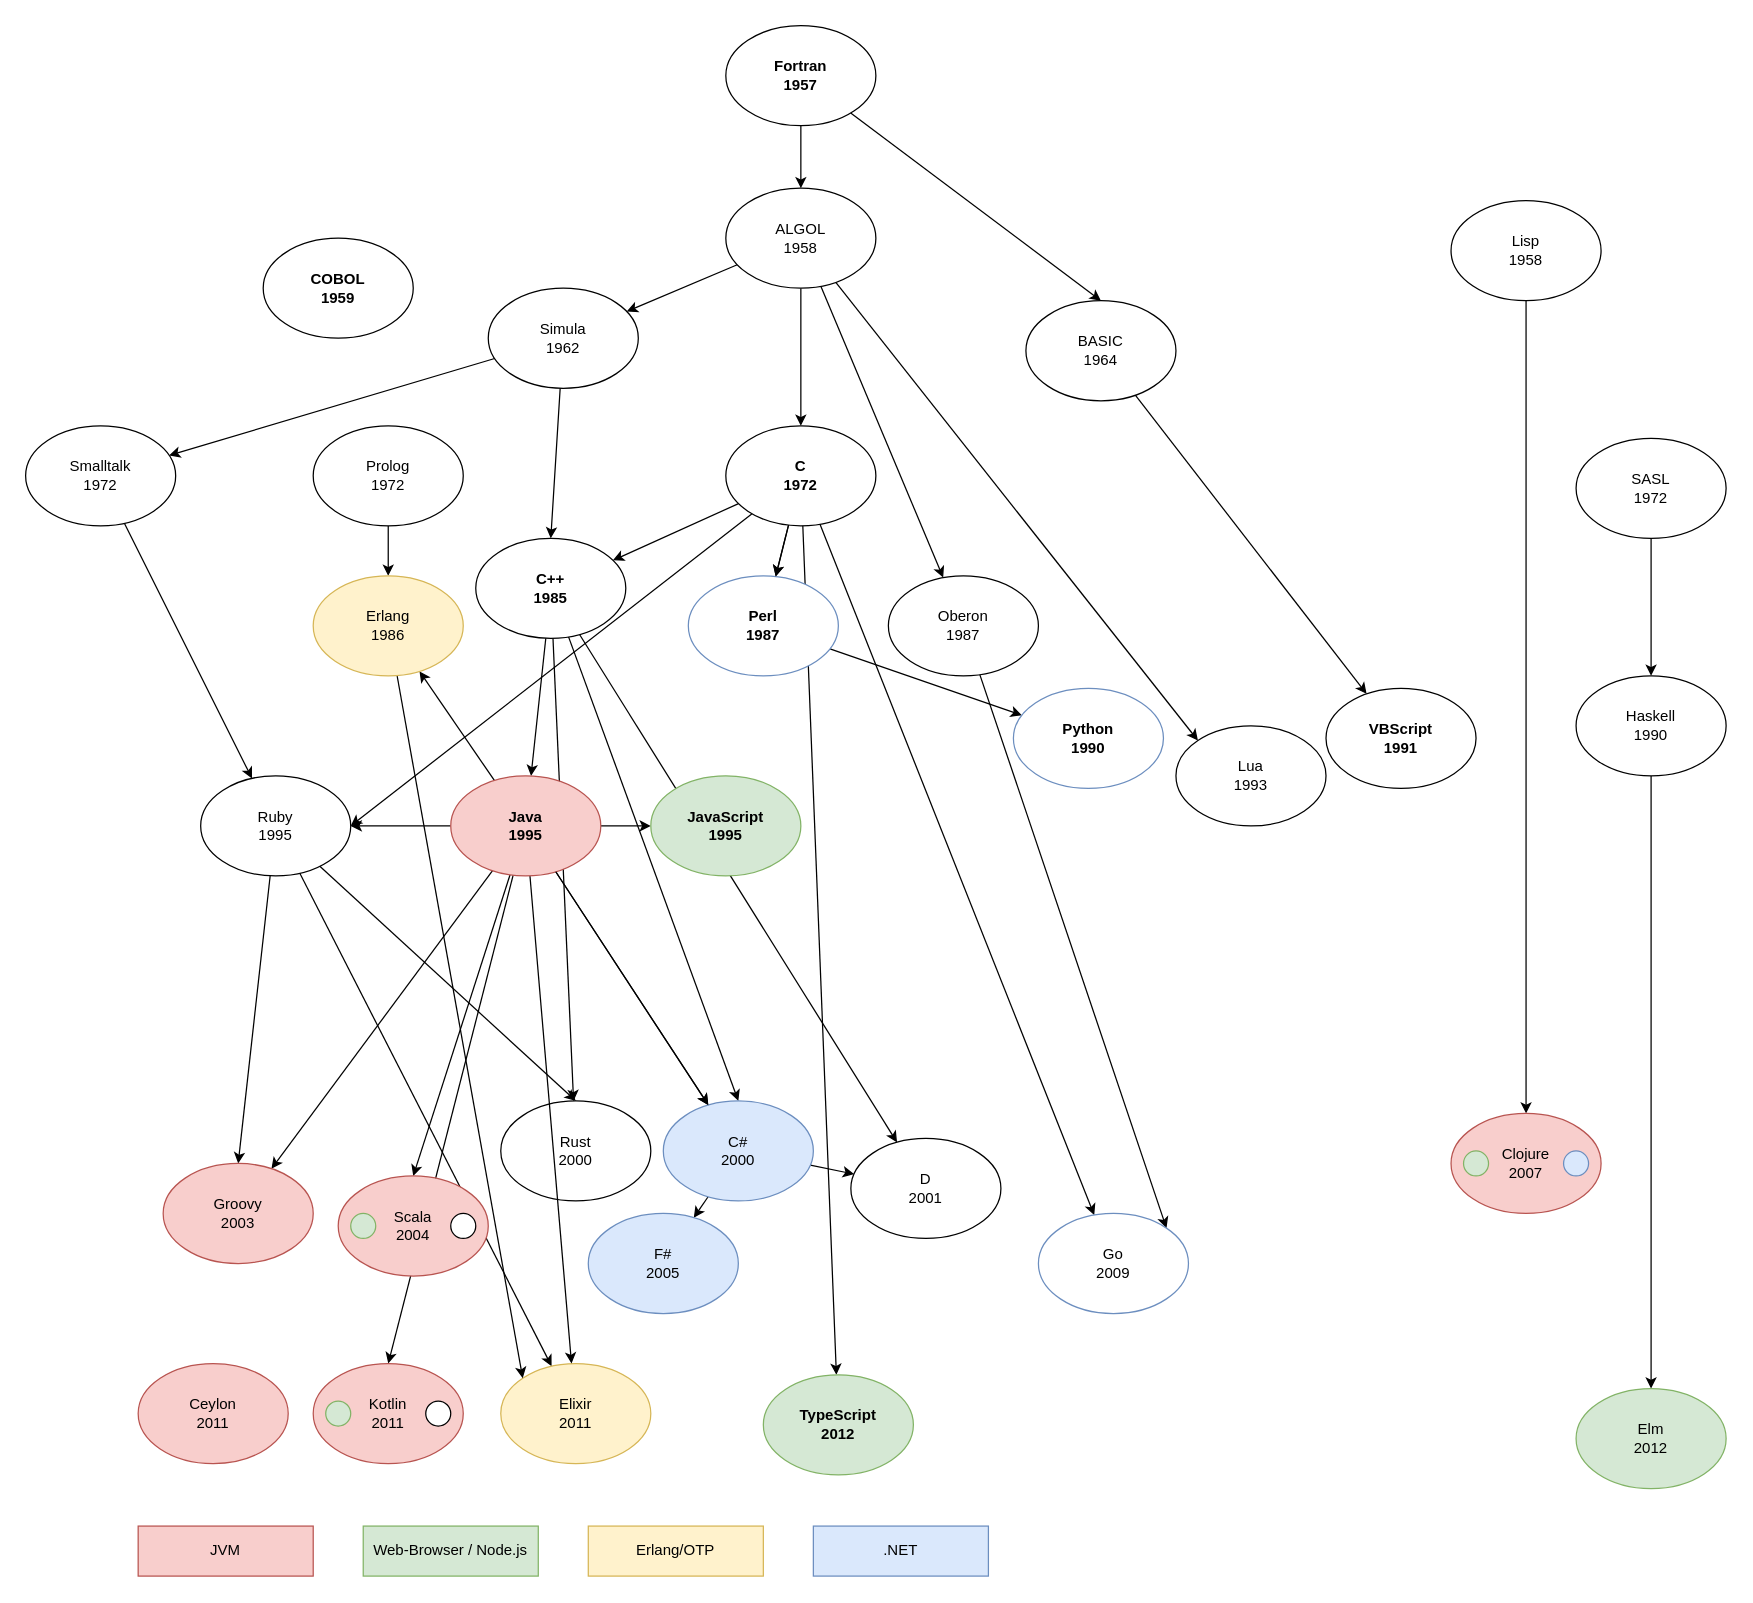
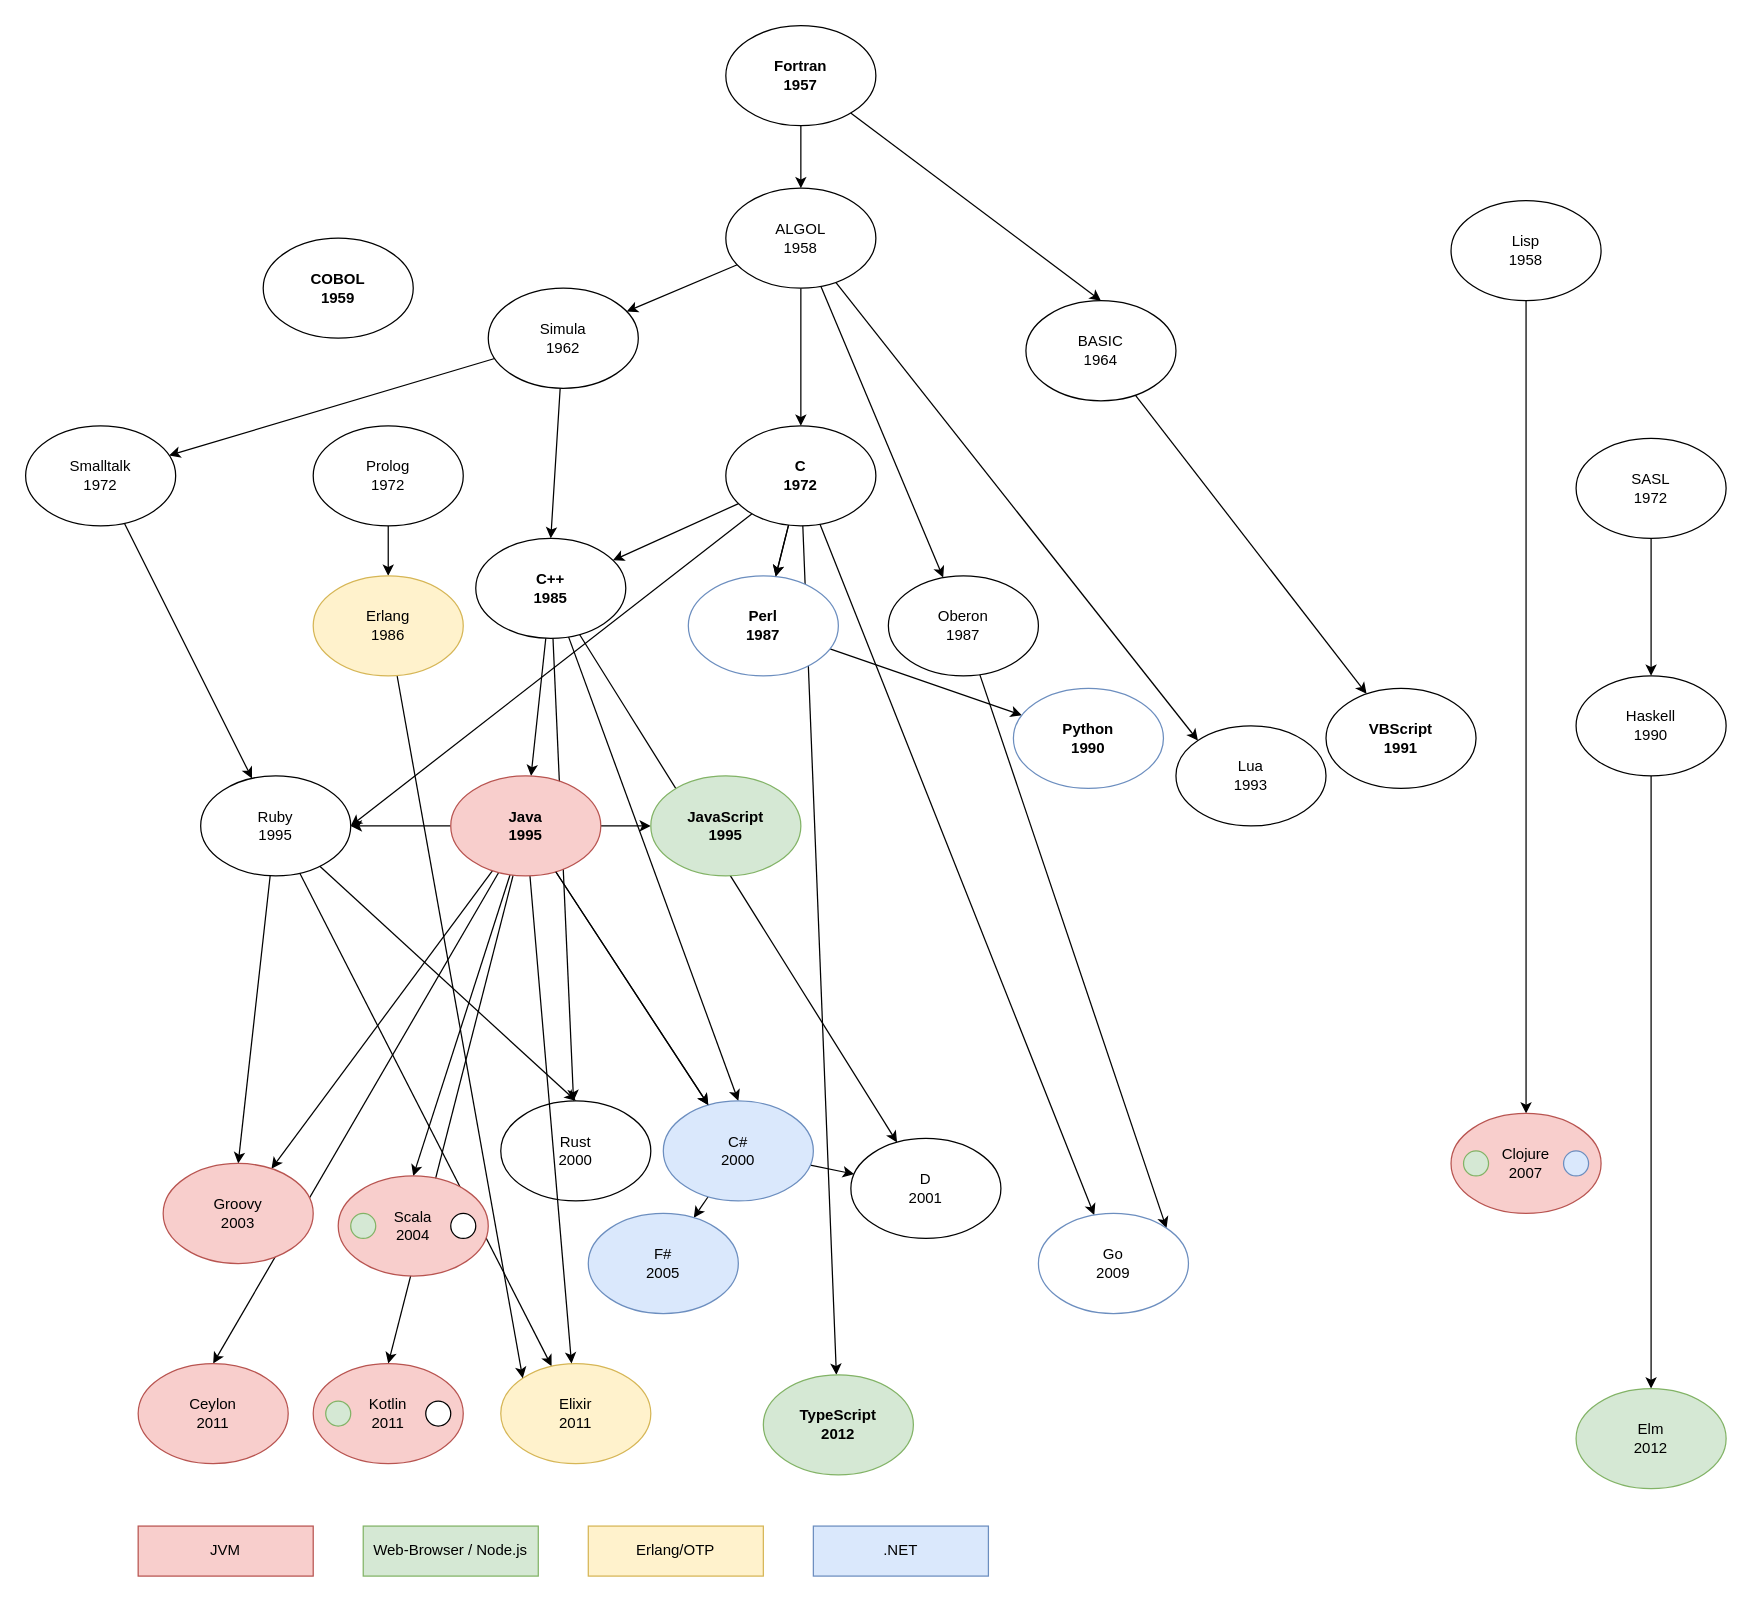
(459, 729) -> (404, 1035)
